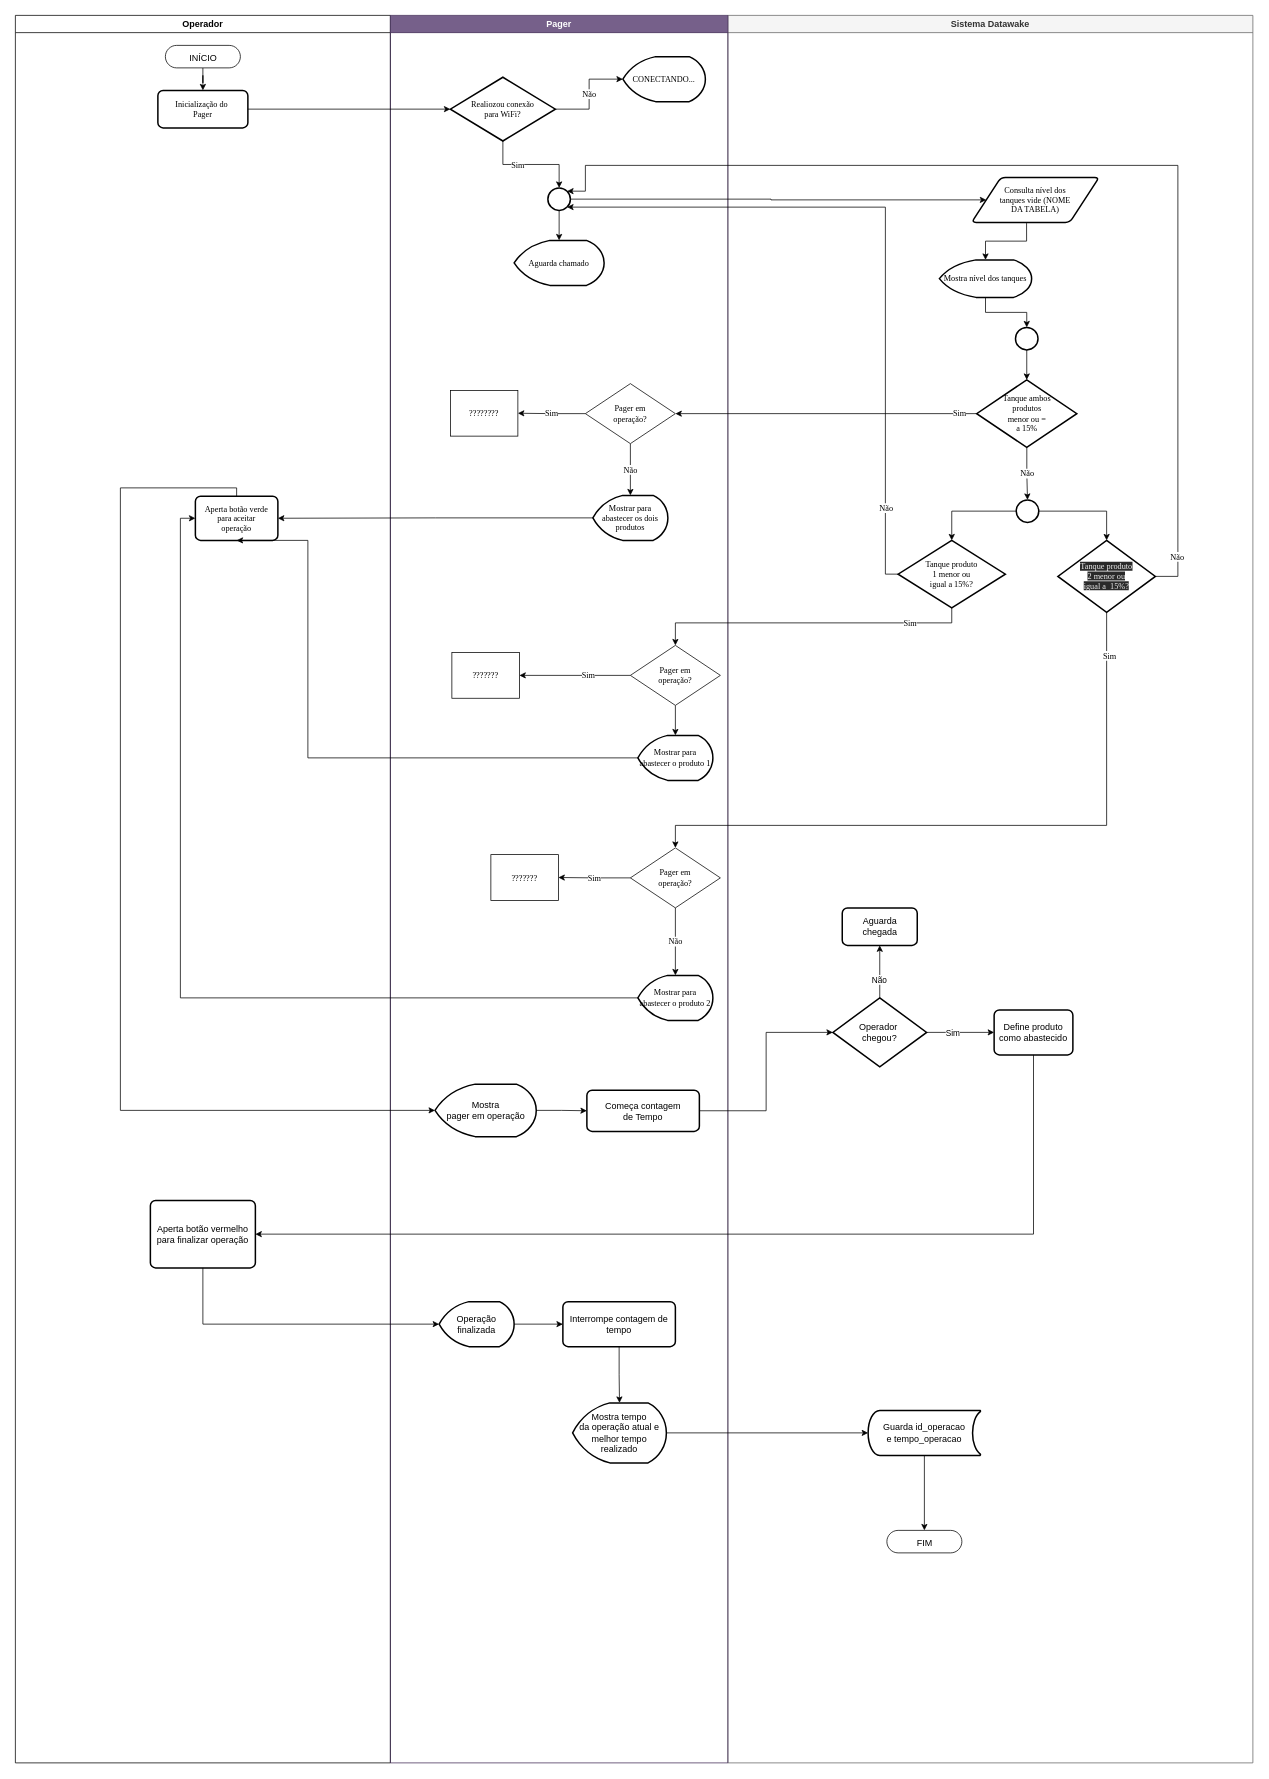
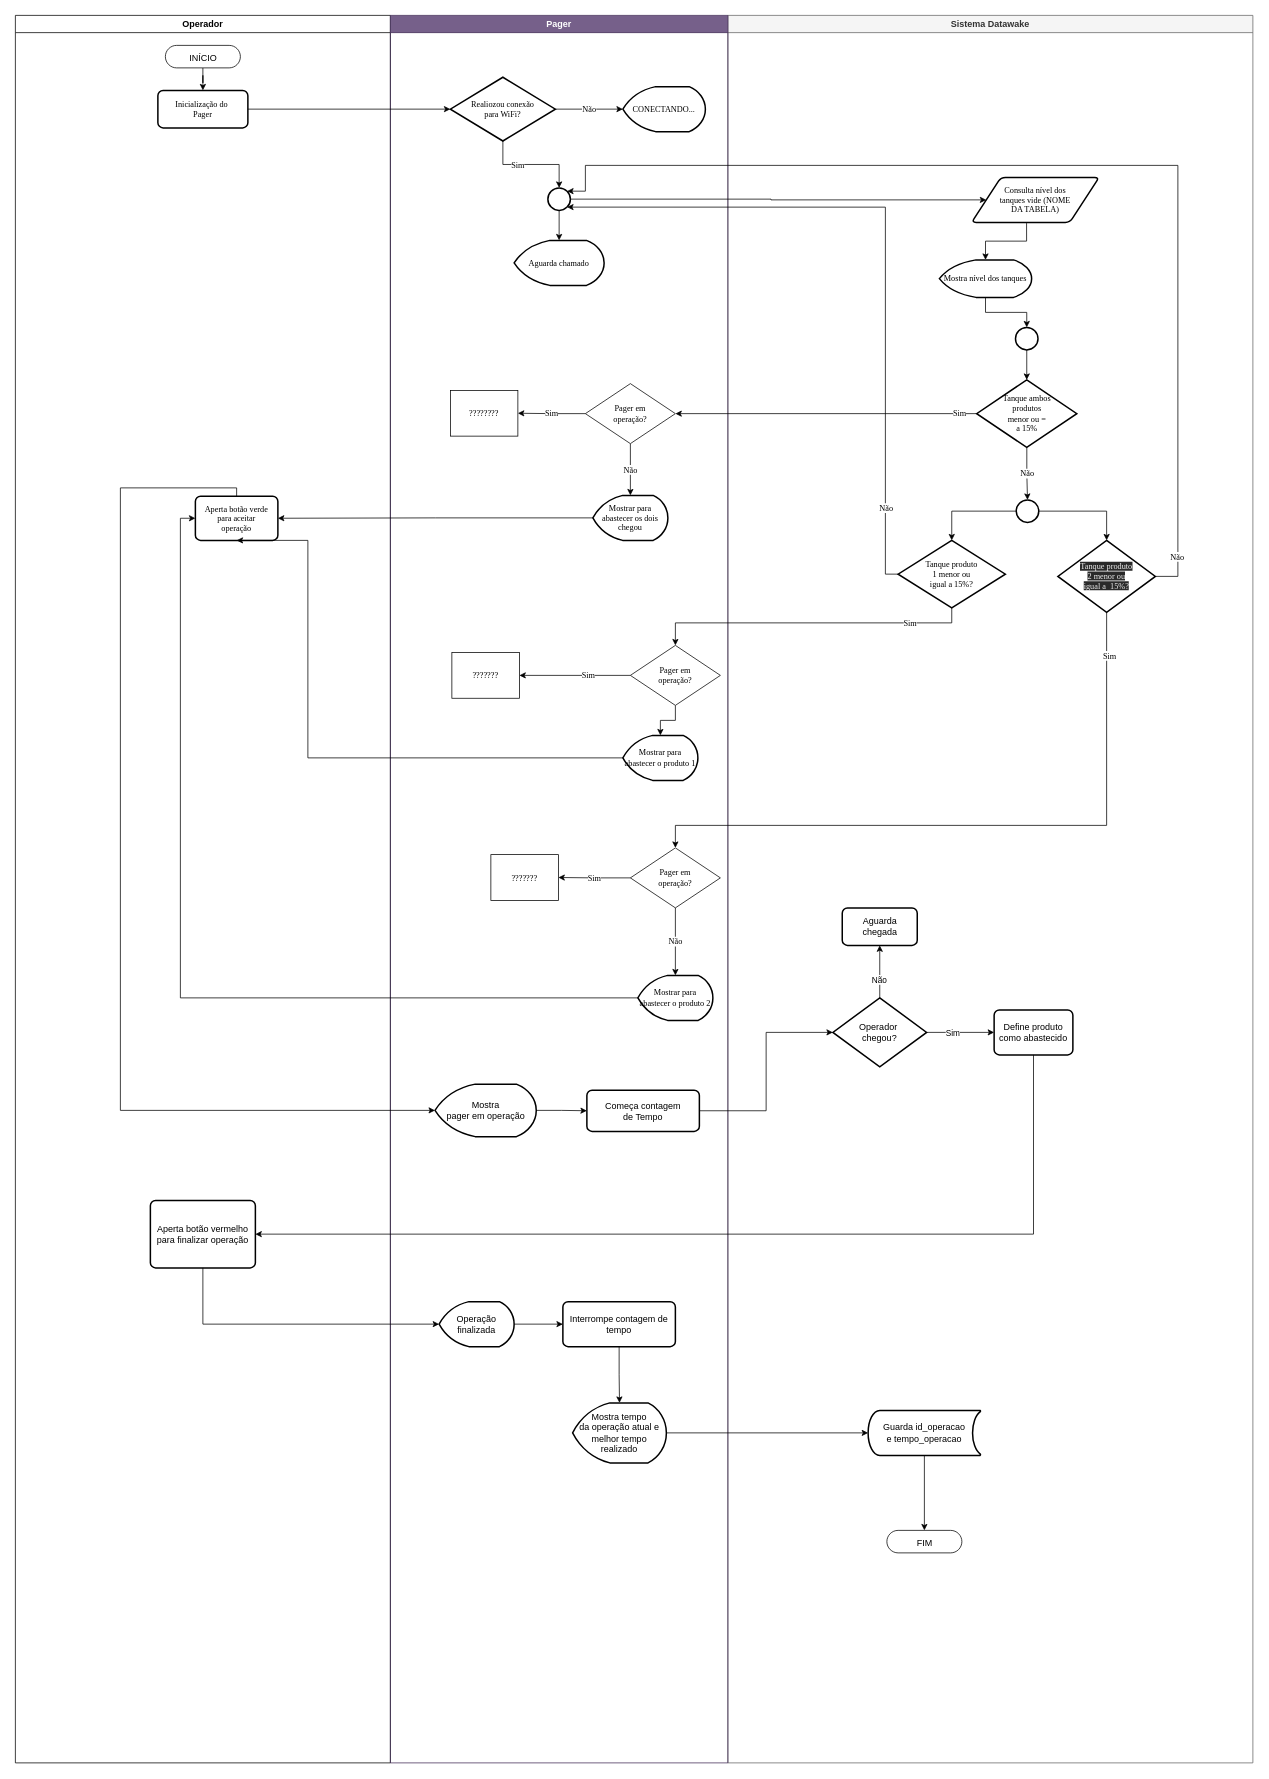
(664, 79) -> (664, 109)
(630, 518) -> (630, 518)
(675, 758) -> (660, 758)
